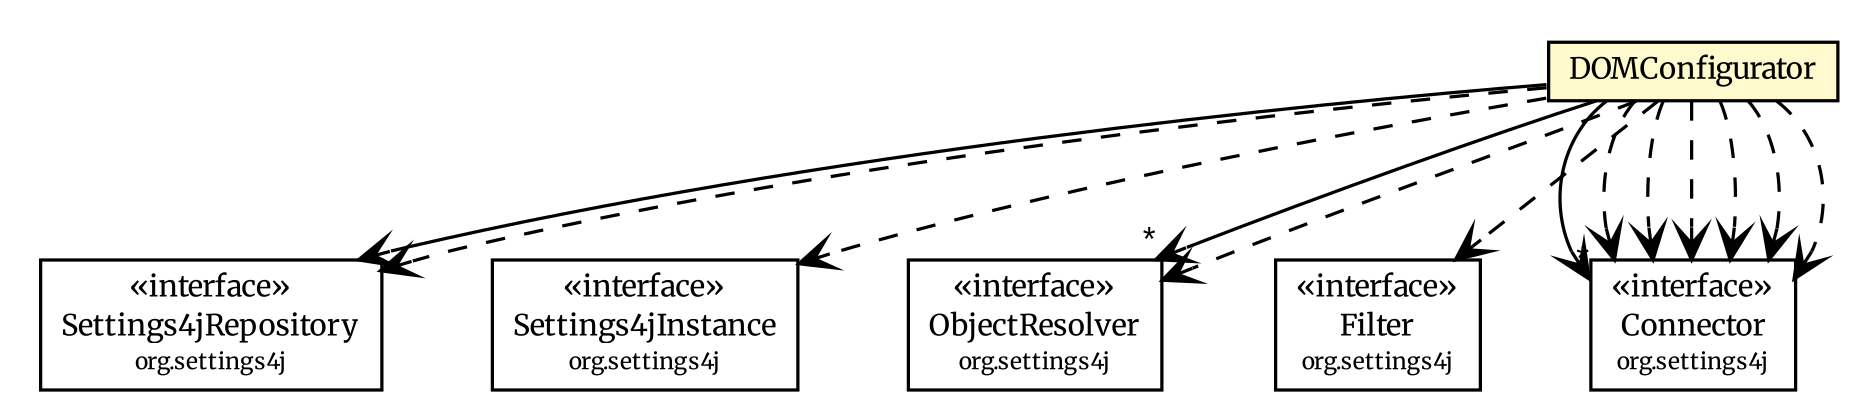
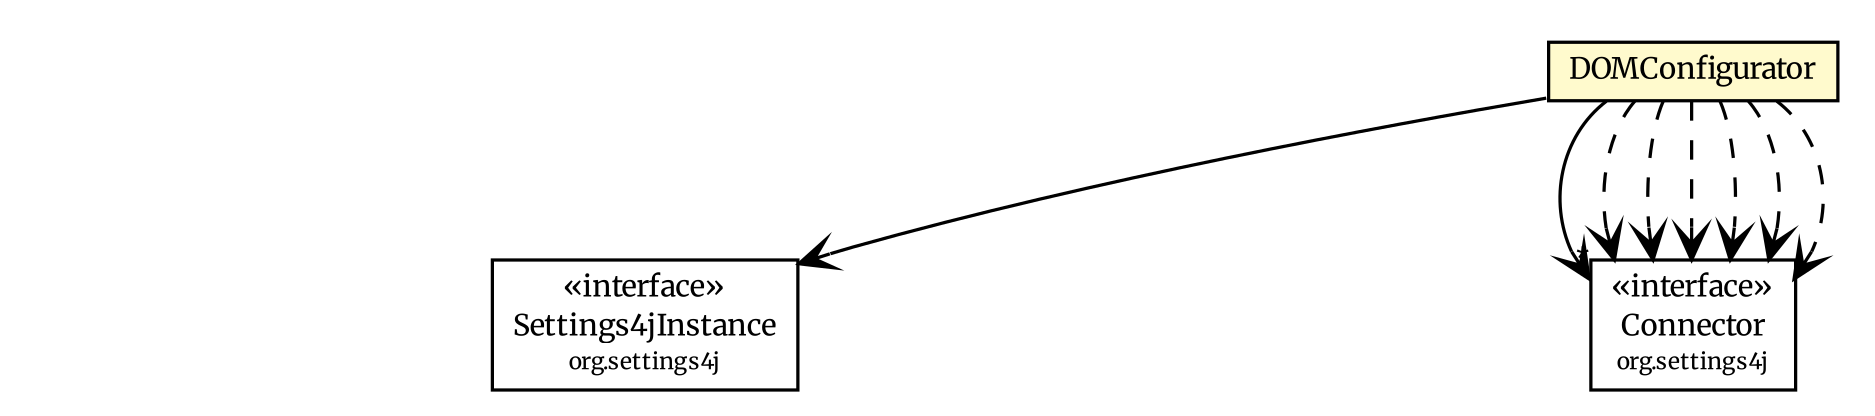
(1186, 167) -> (1186, 167)
(210, 325) -> none
(1035, 325) -> none
(1376, 325) -> none
